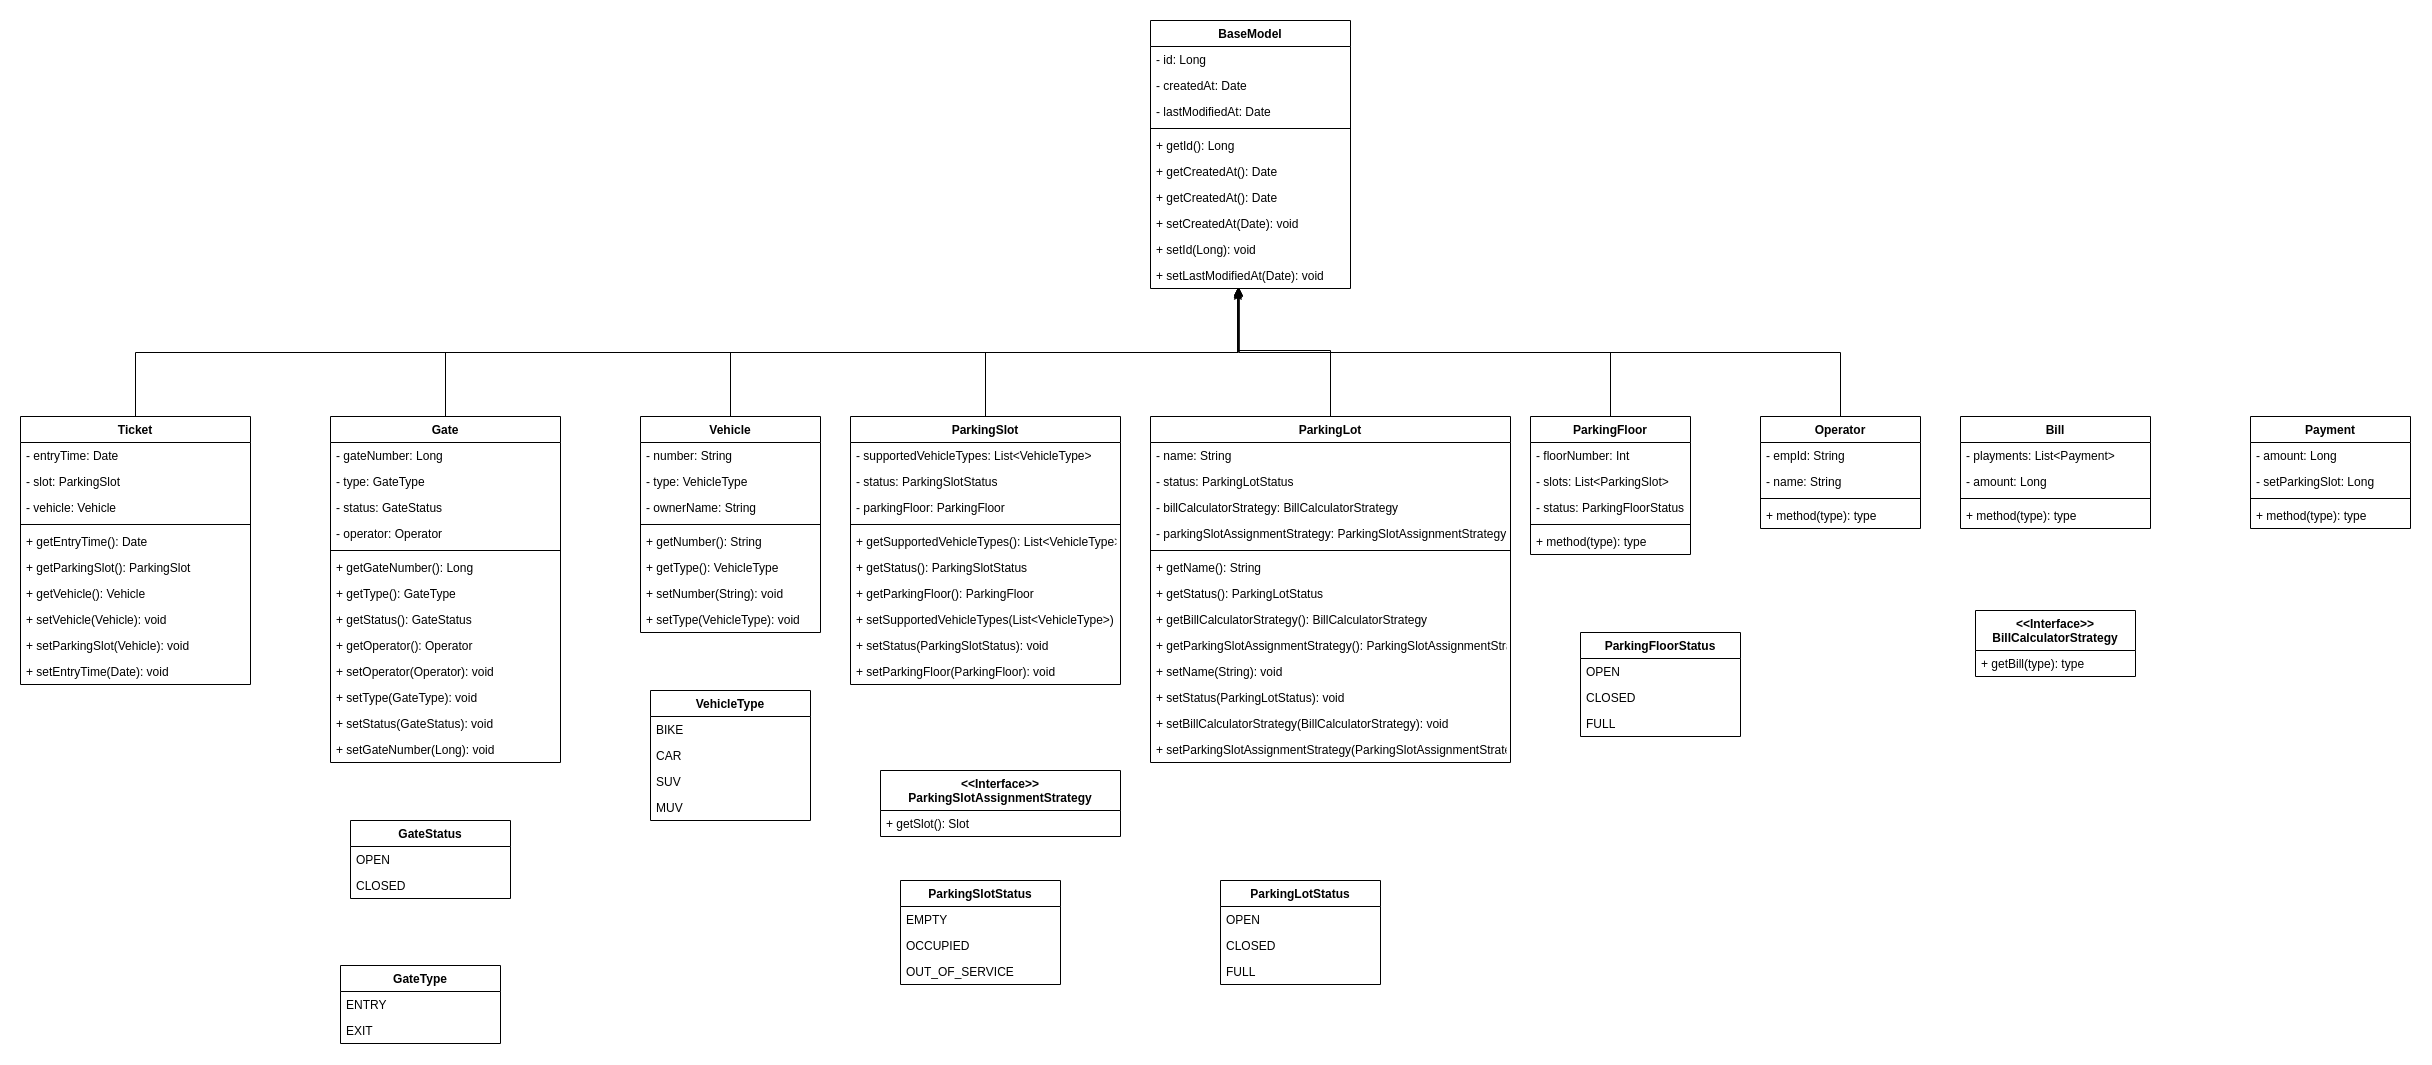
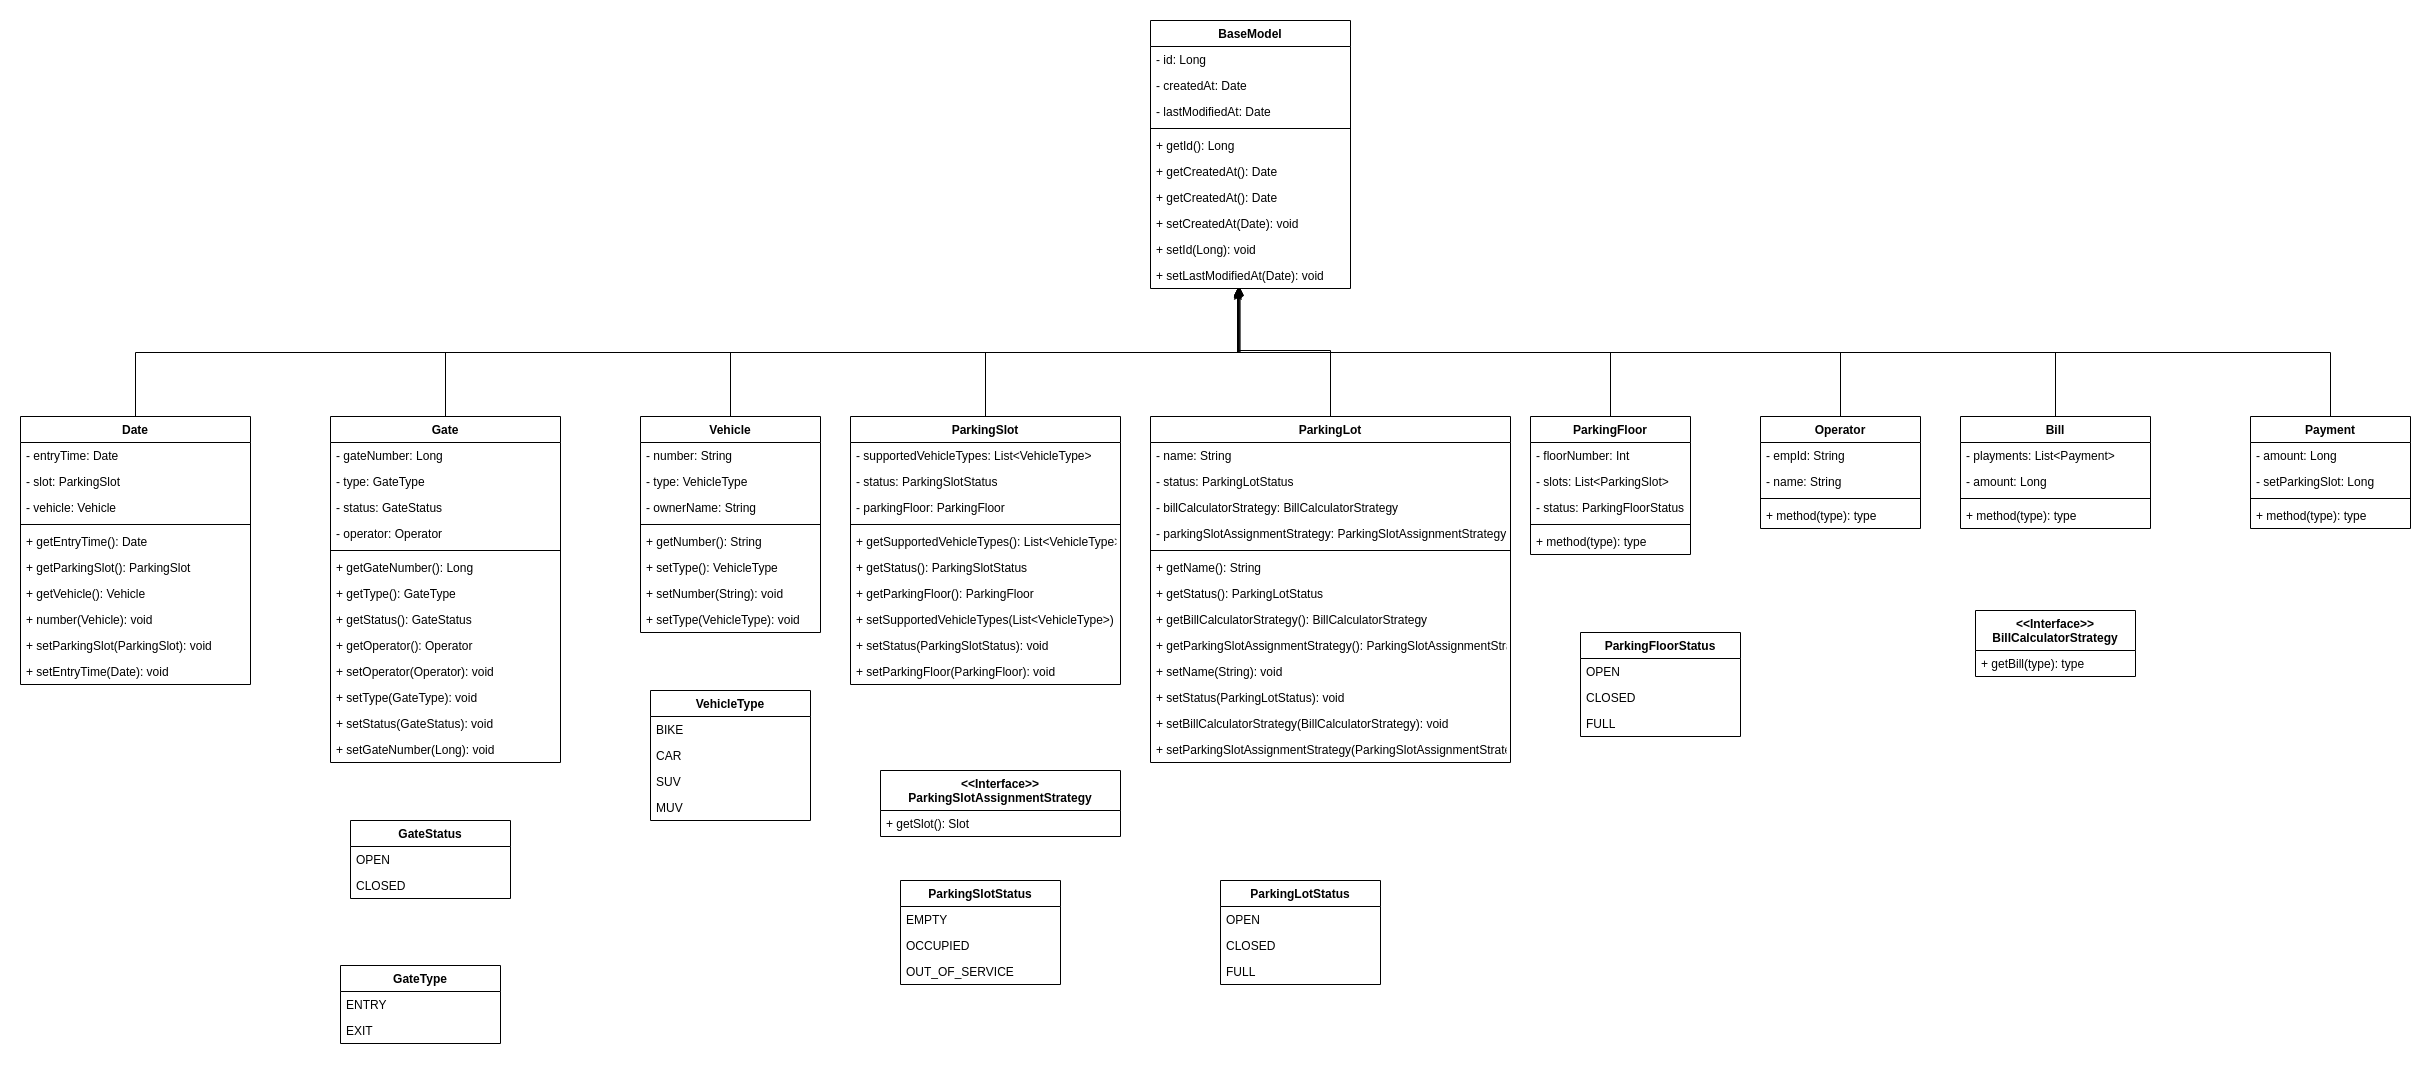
none -> (2226, 353)
none -> (2056, 386)
(135, 430) -> (135, 430)
(719, 568) -> (719, 568)
(104, 620) -> (94, 620)
(118, 646) -> (131, 646)
